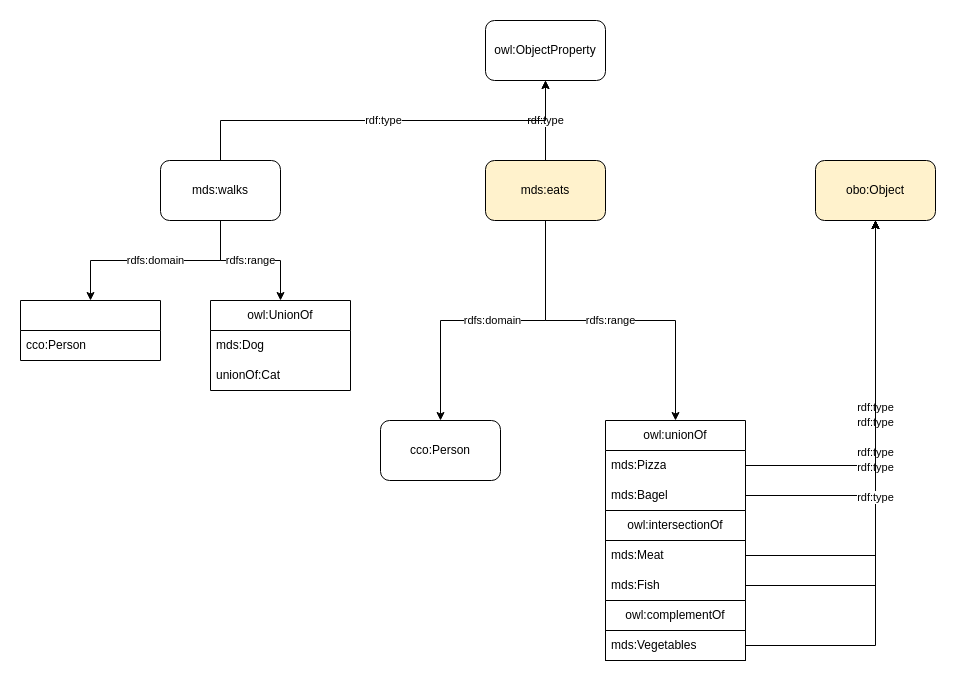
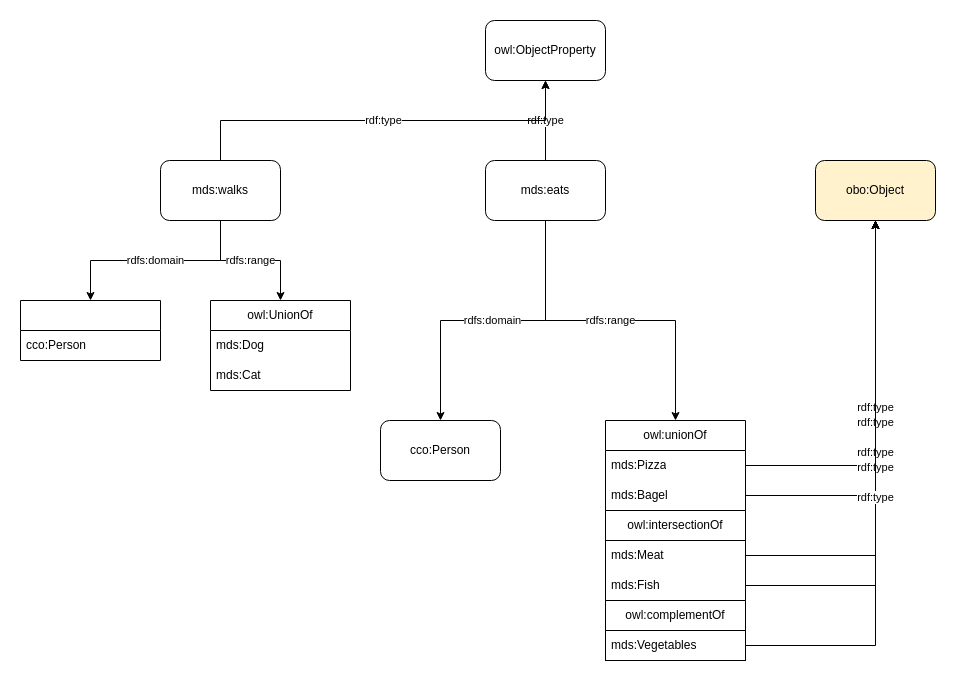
(546, 191) -> (546, 191)
(250, 376) -> (238, 376)
